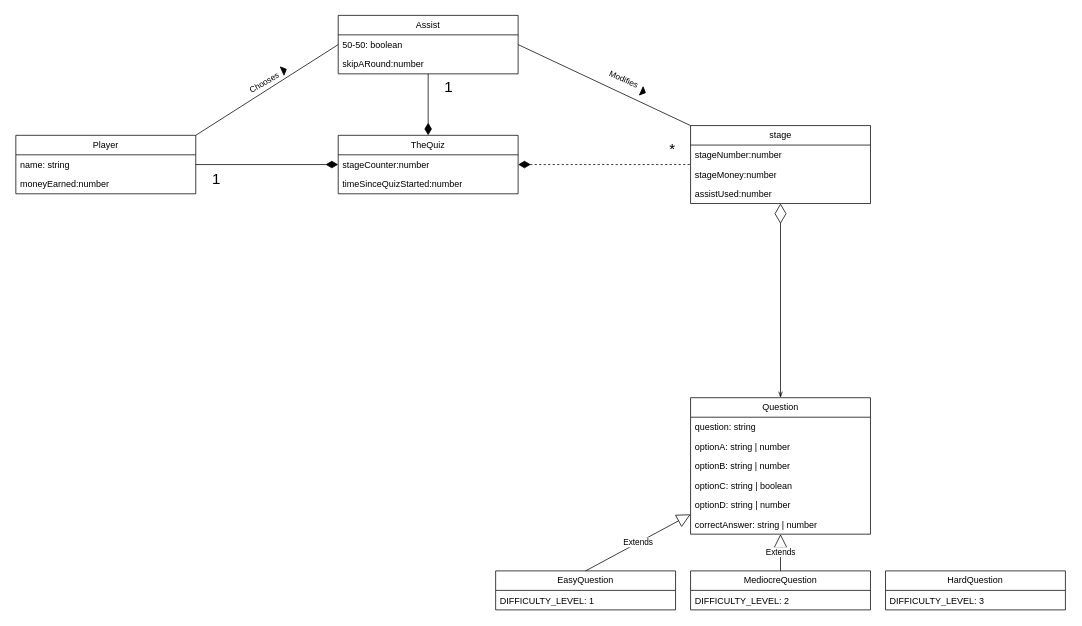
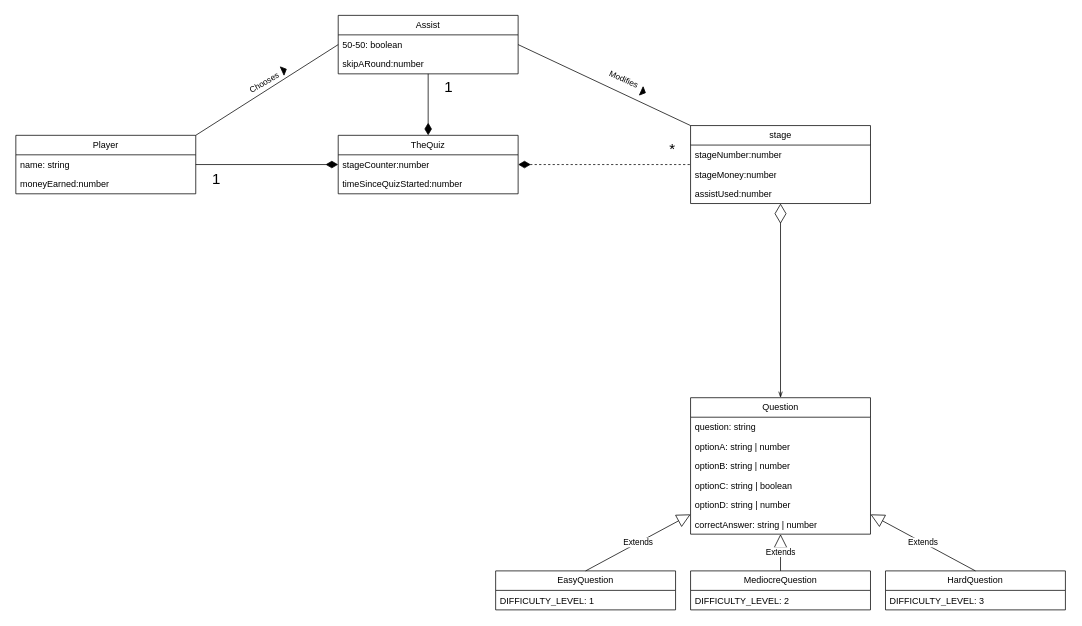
none -> (928, 545)
